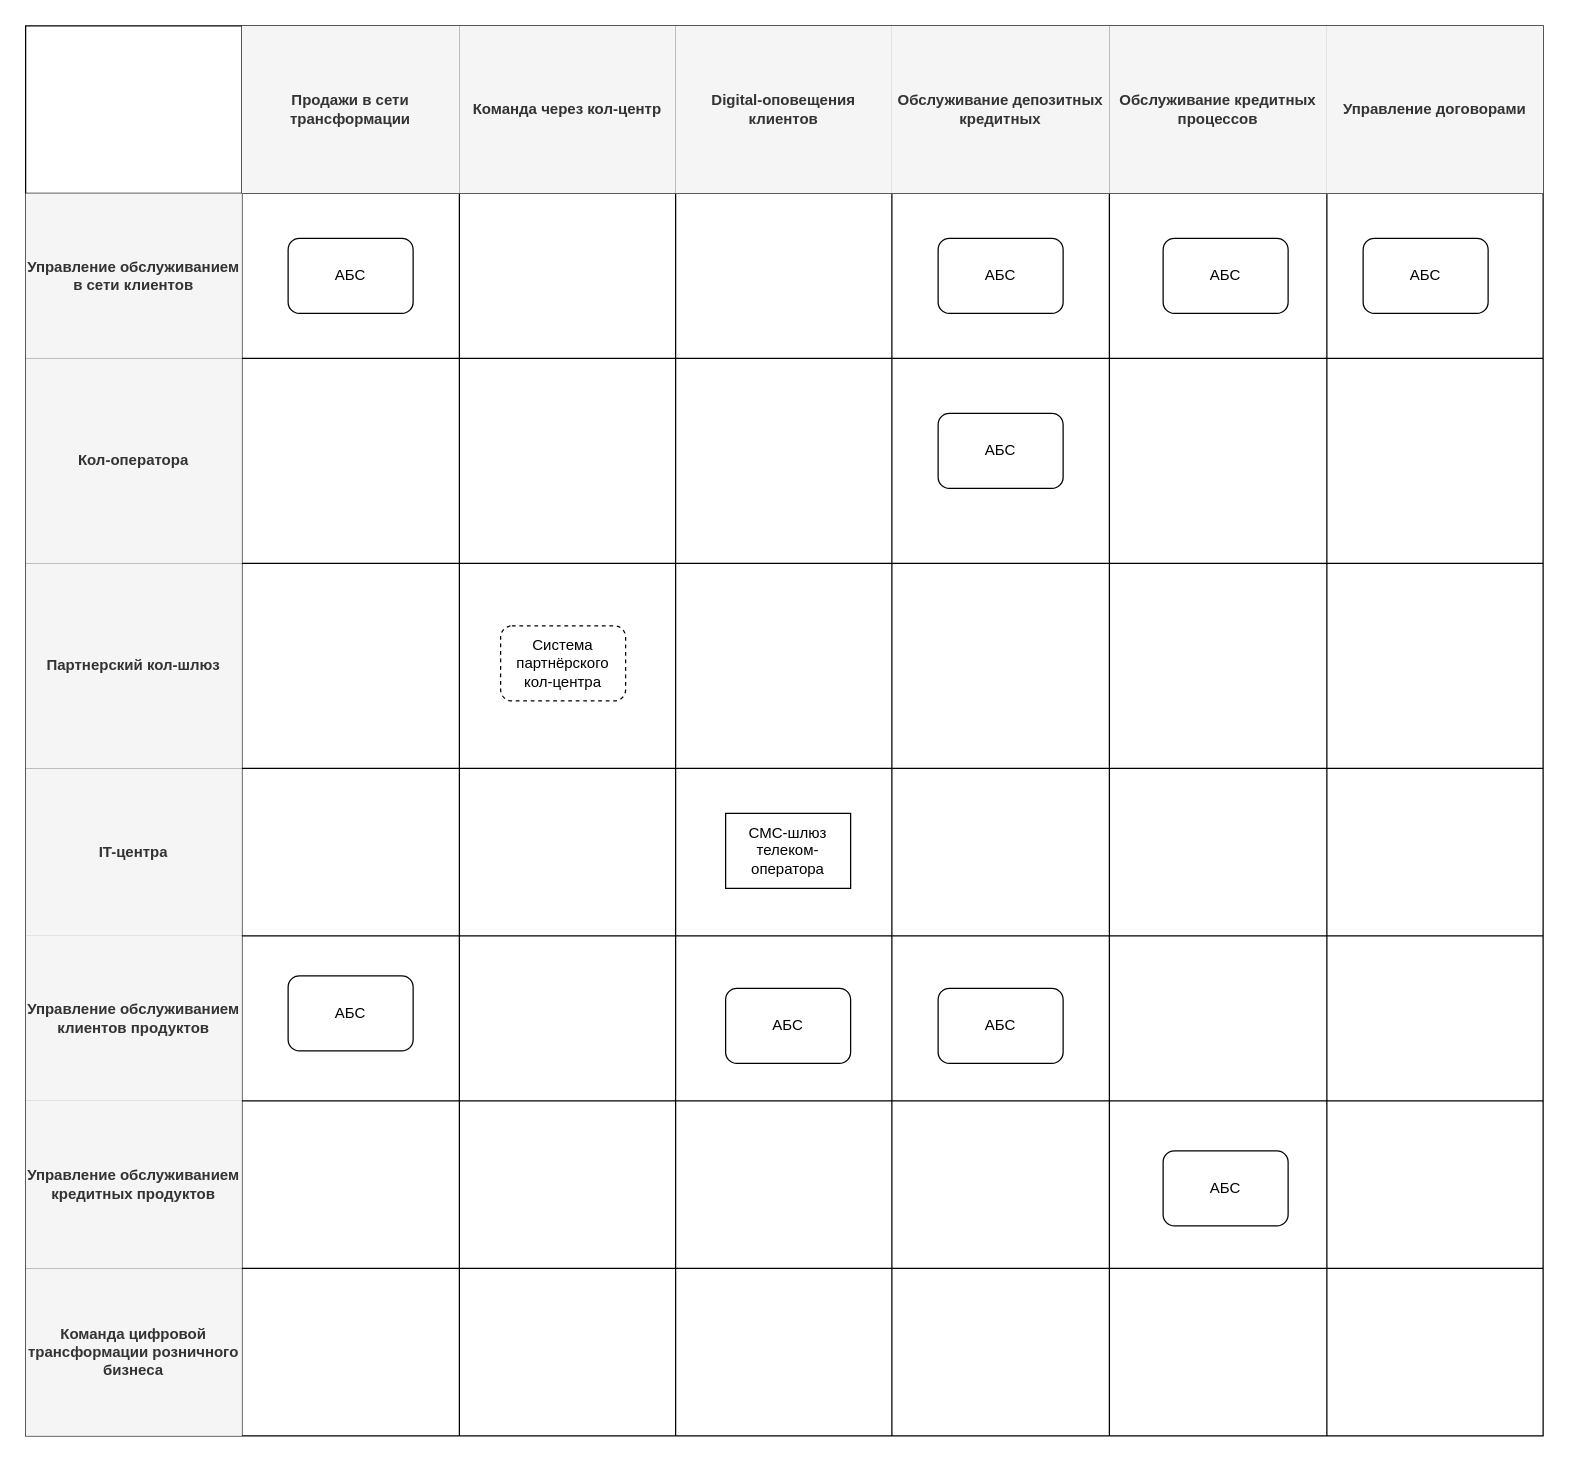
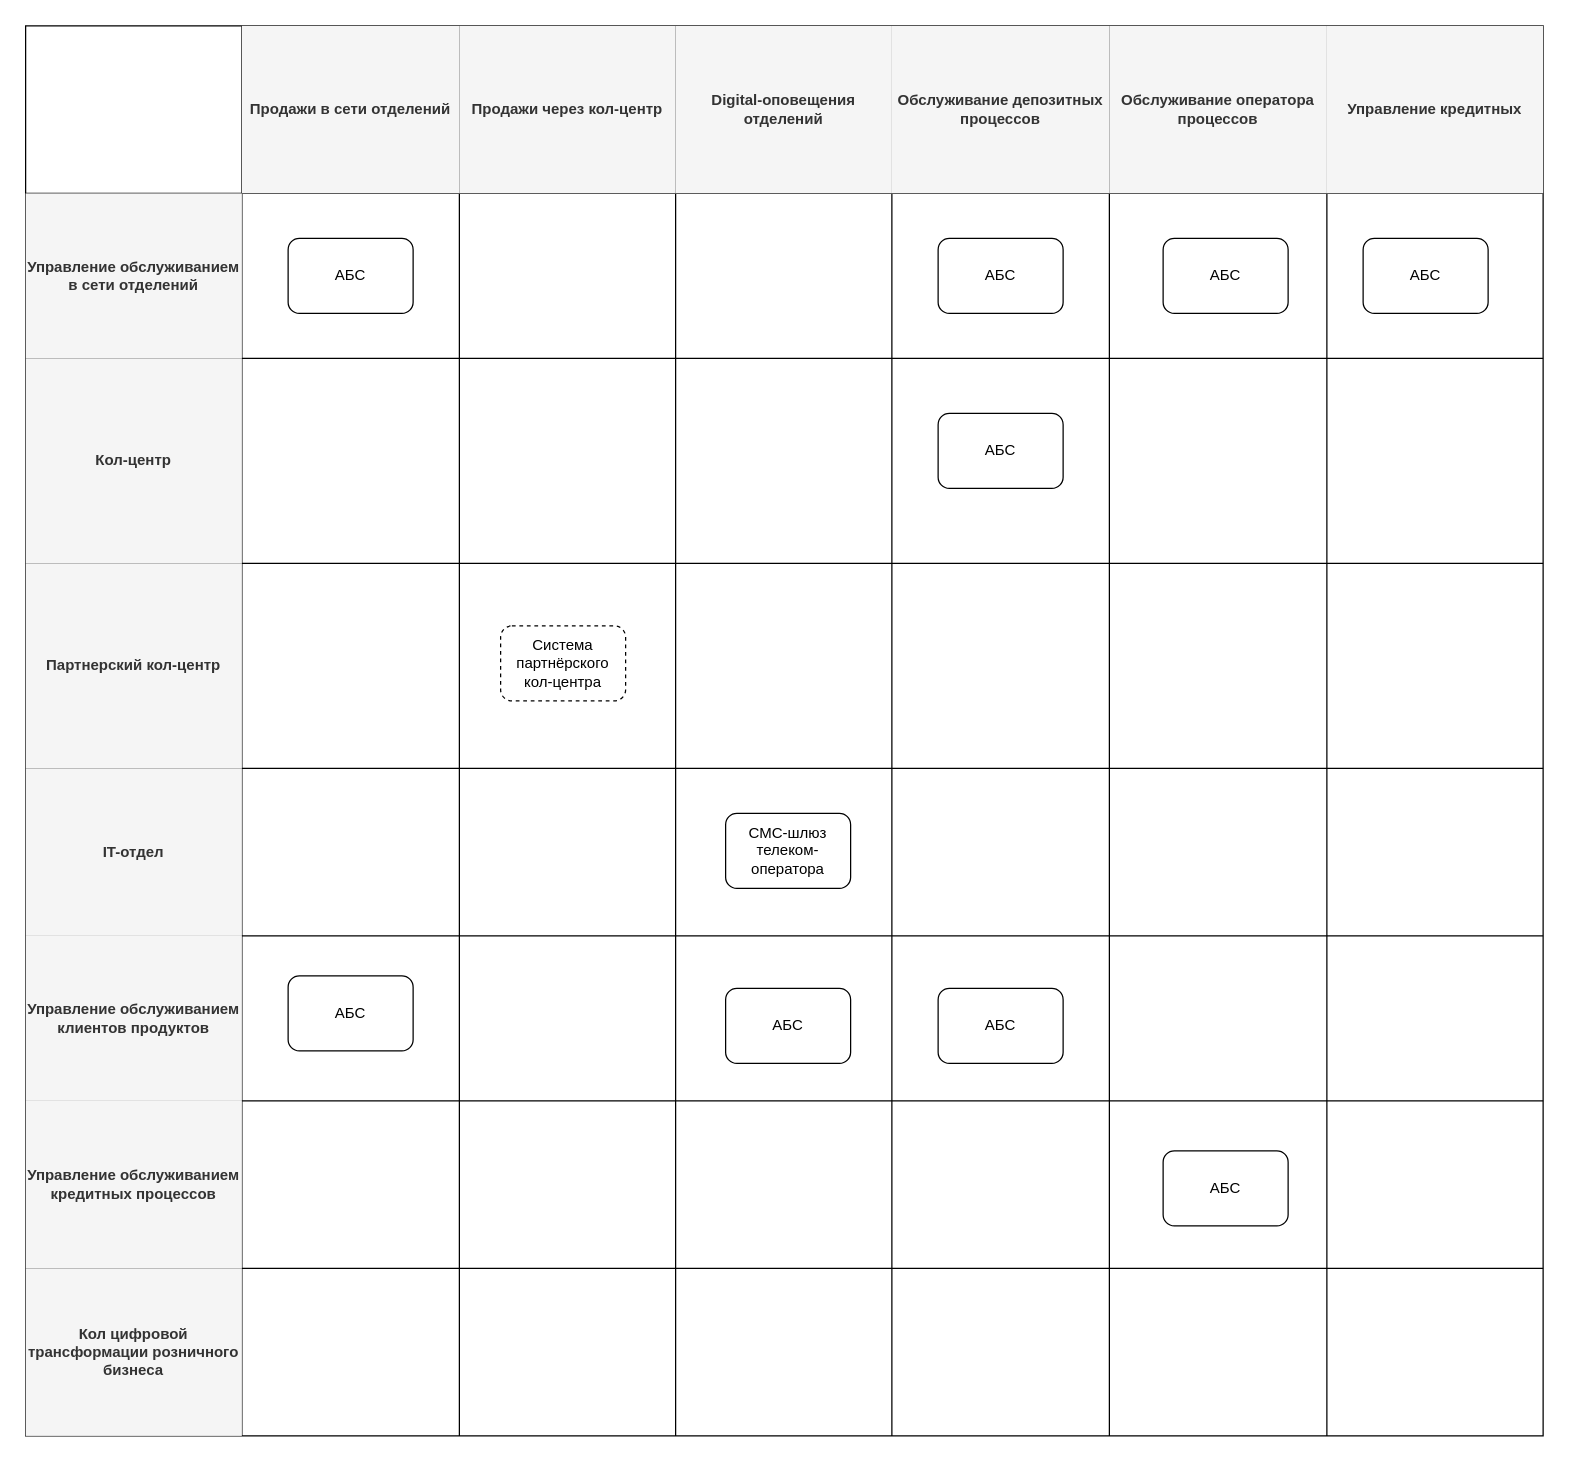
(351, 109) -> (351, 109)
(568, 109) -> (568, 109)
(784, 109) -> (784, 109)
(1001, 109) -> (1001, 109)
(1218, 109) -> (1218, 109)
(1435, 109) -> (1435, 109)
(134, 276) -> (134, 276)
(134, 461) -> (134, 461)
(134, 666) -> (134, 666)
(788, 851) -> (788, 851)
(134, 852) -> (134, 852)
(134, 1184) -> (134, 1184)
(134, 1352) -> (134, 1352)
